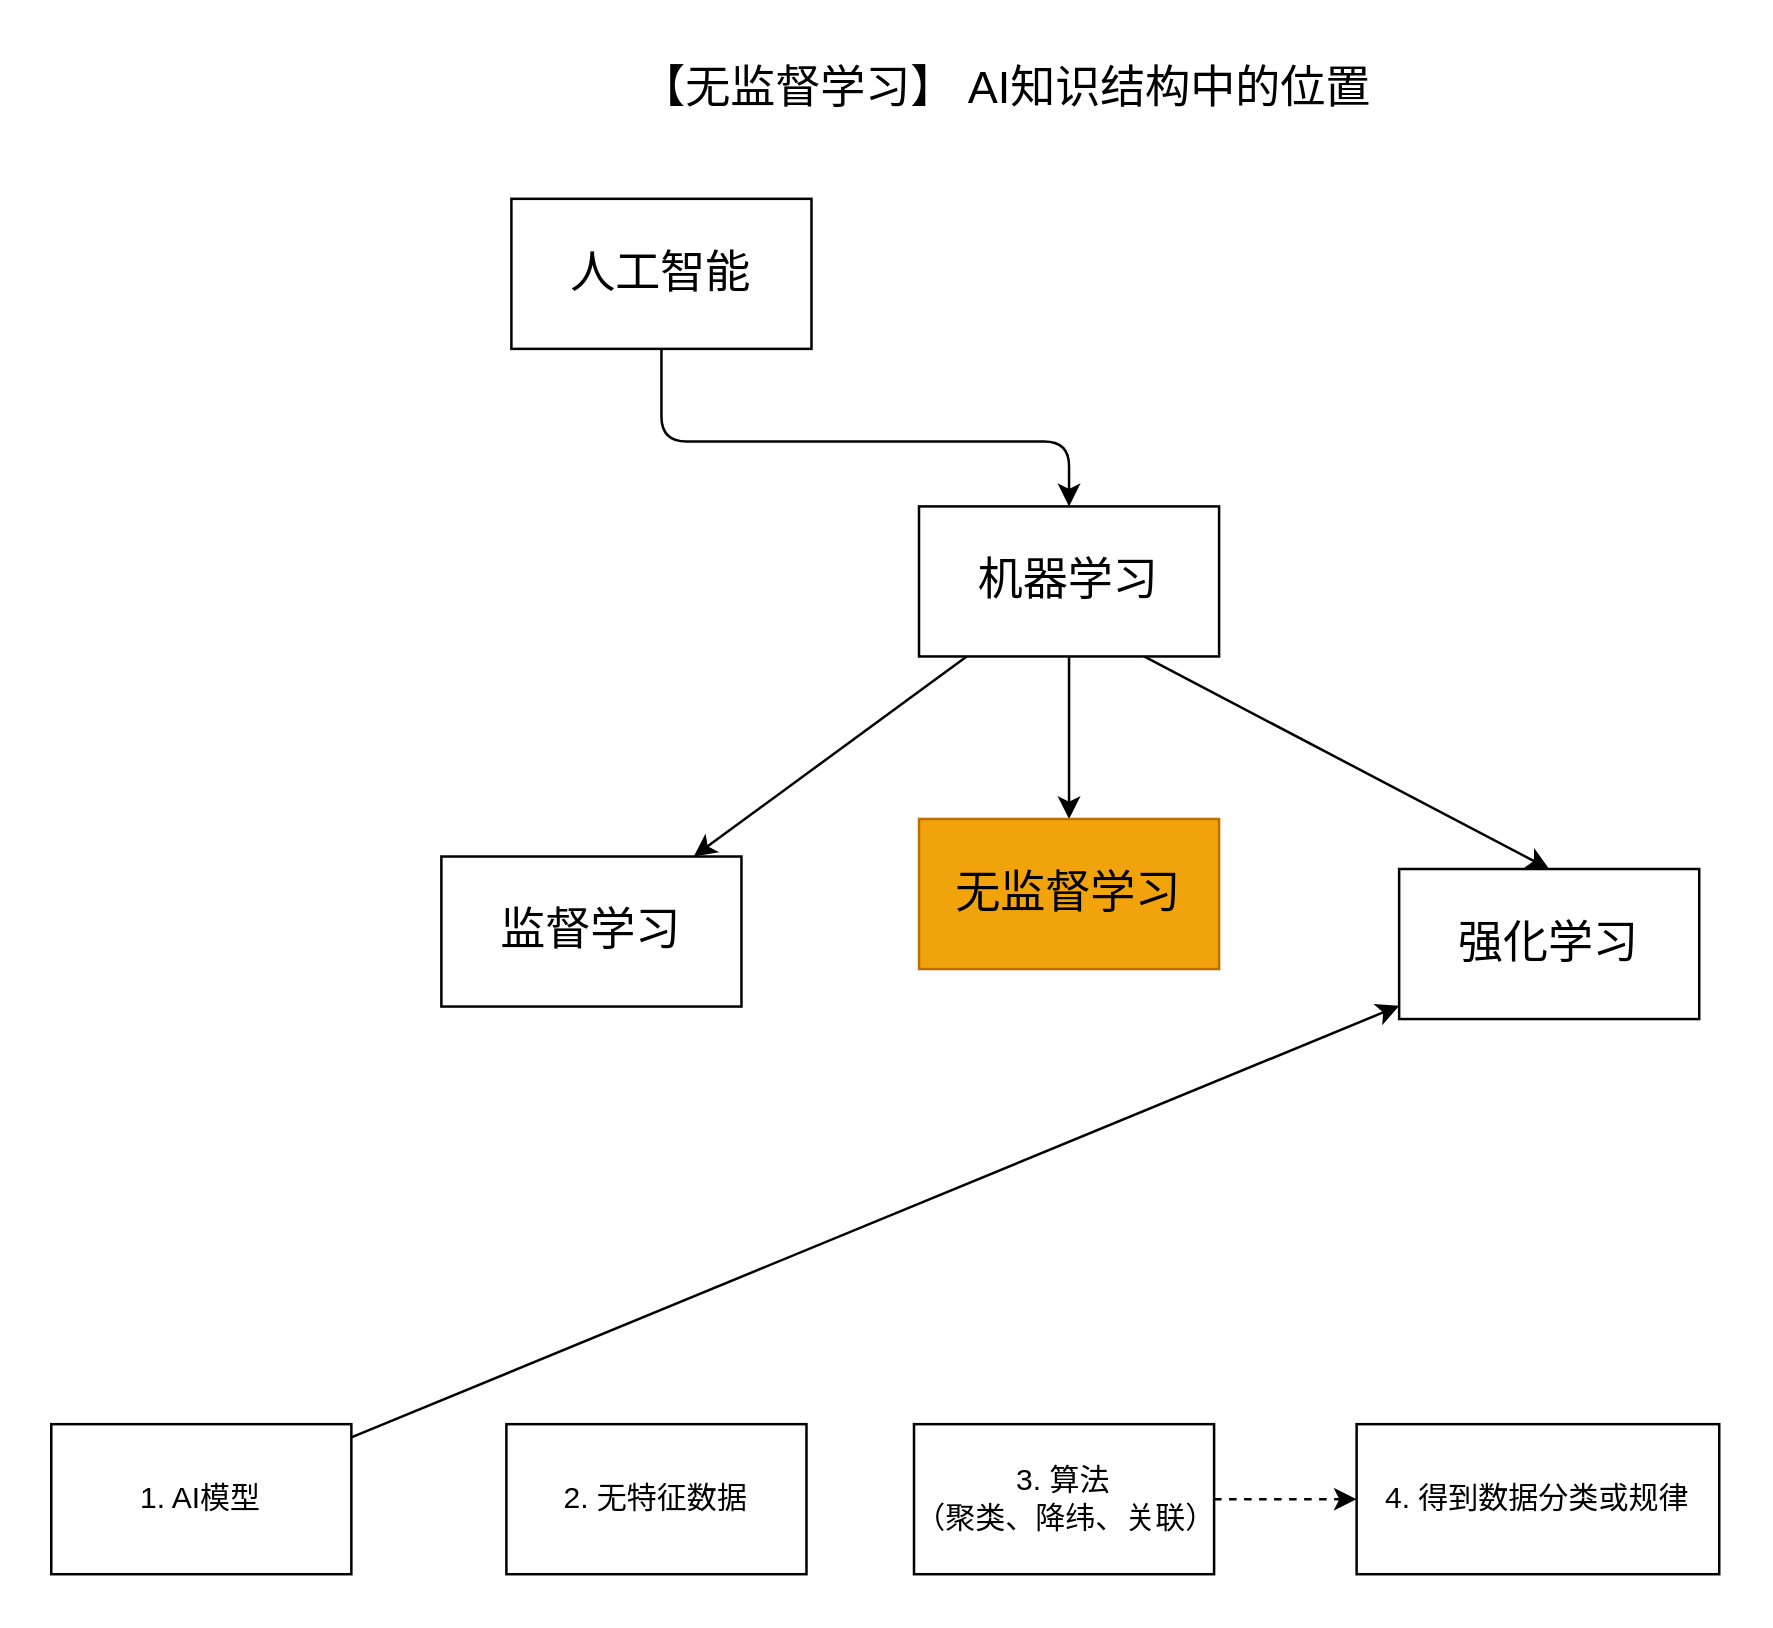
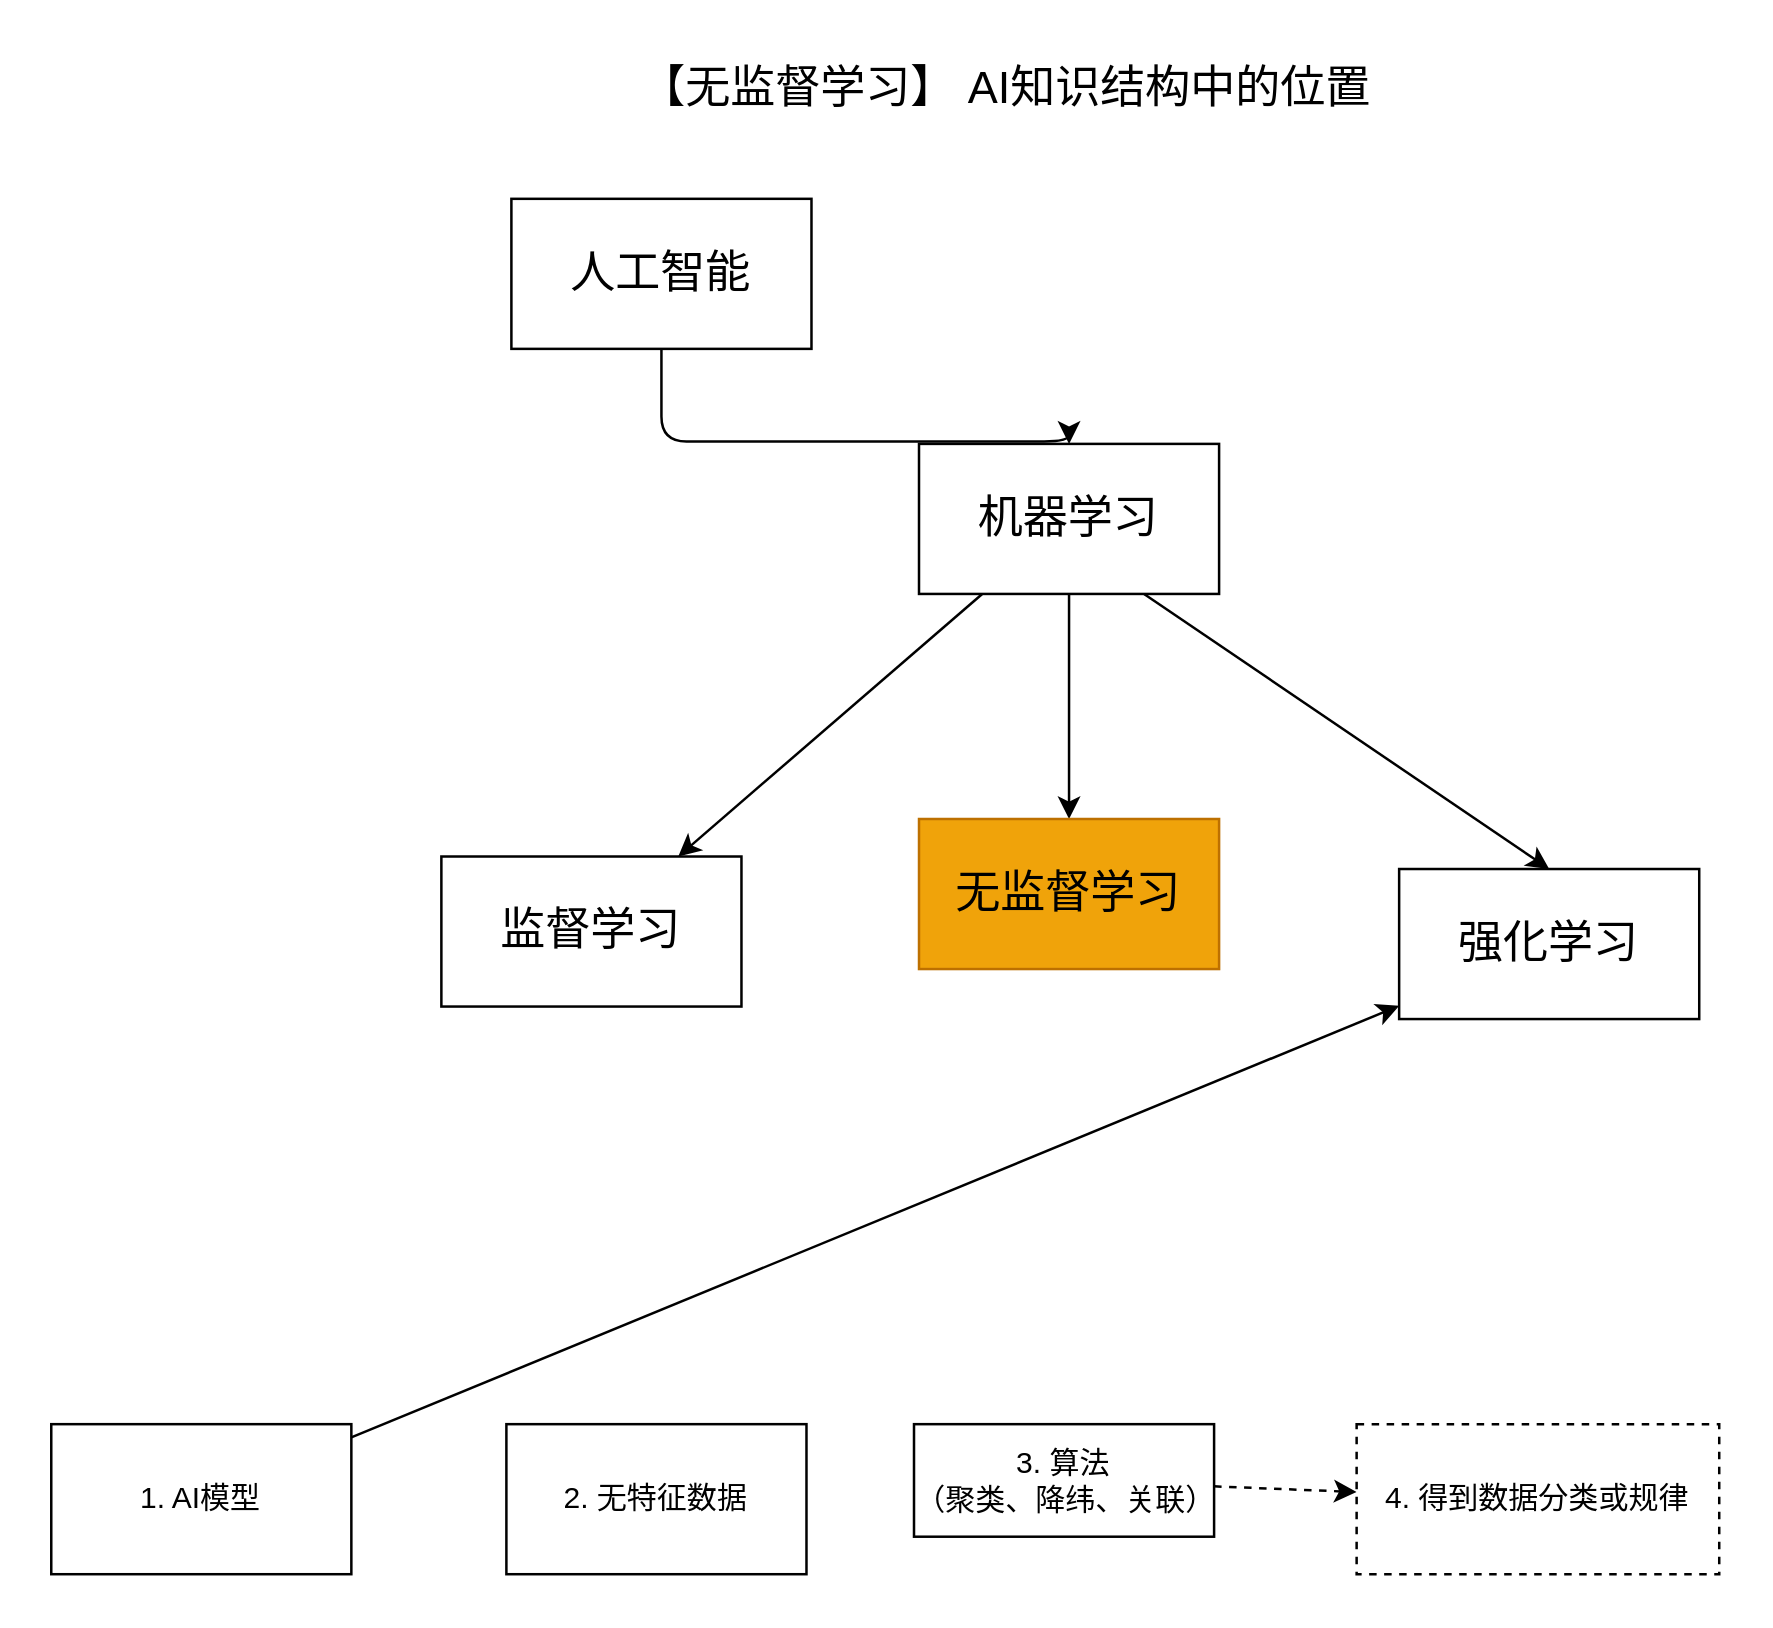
(1069, 581) -> (1069, 519)
(1064, 1499) -> (1064, 1480)
(1538, 1499) -> (1538, 1499)
